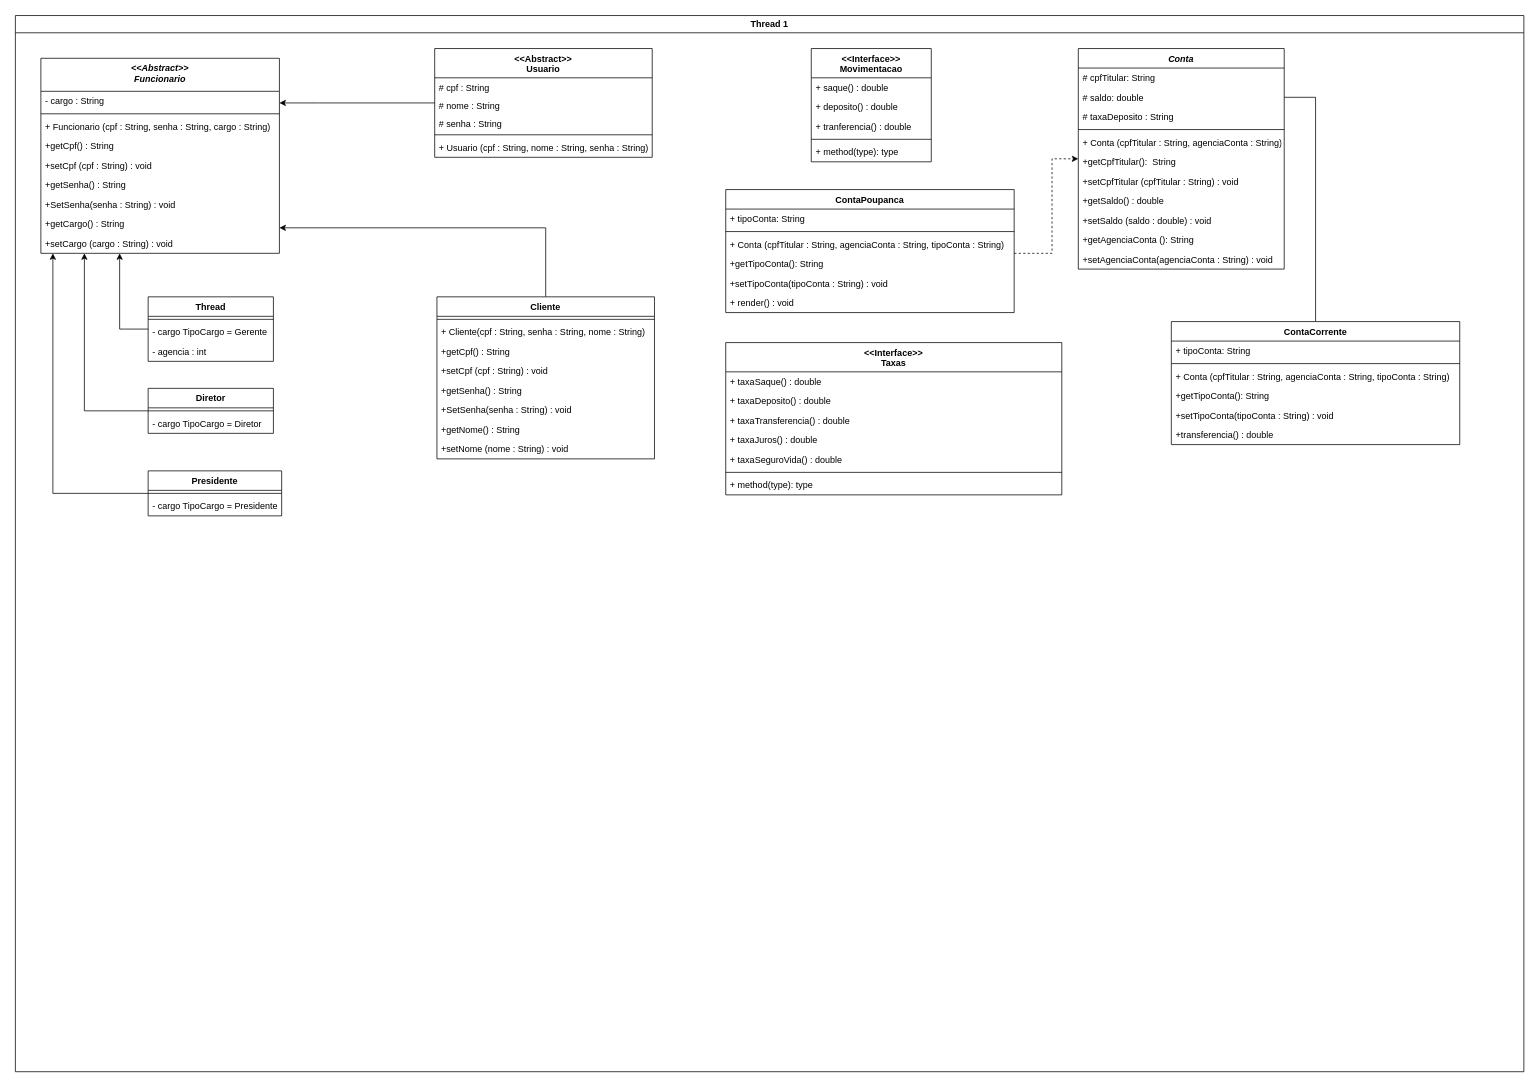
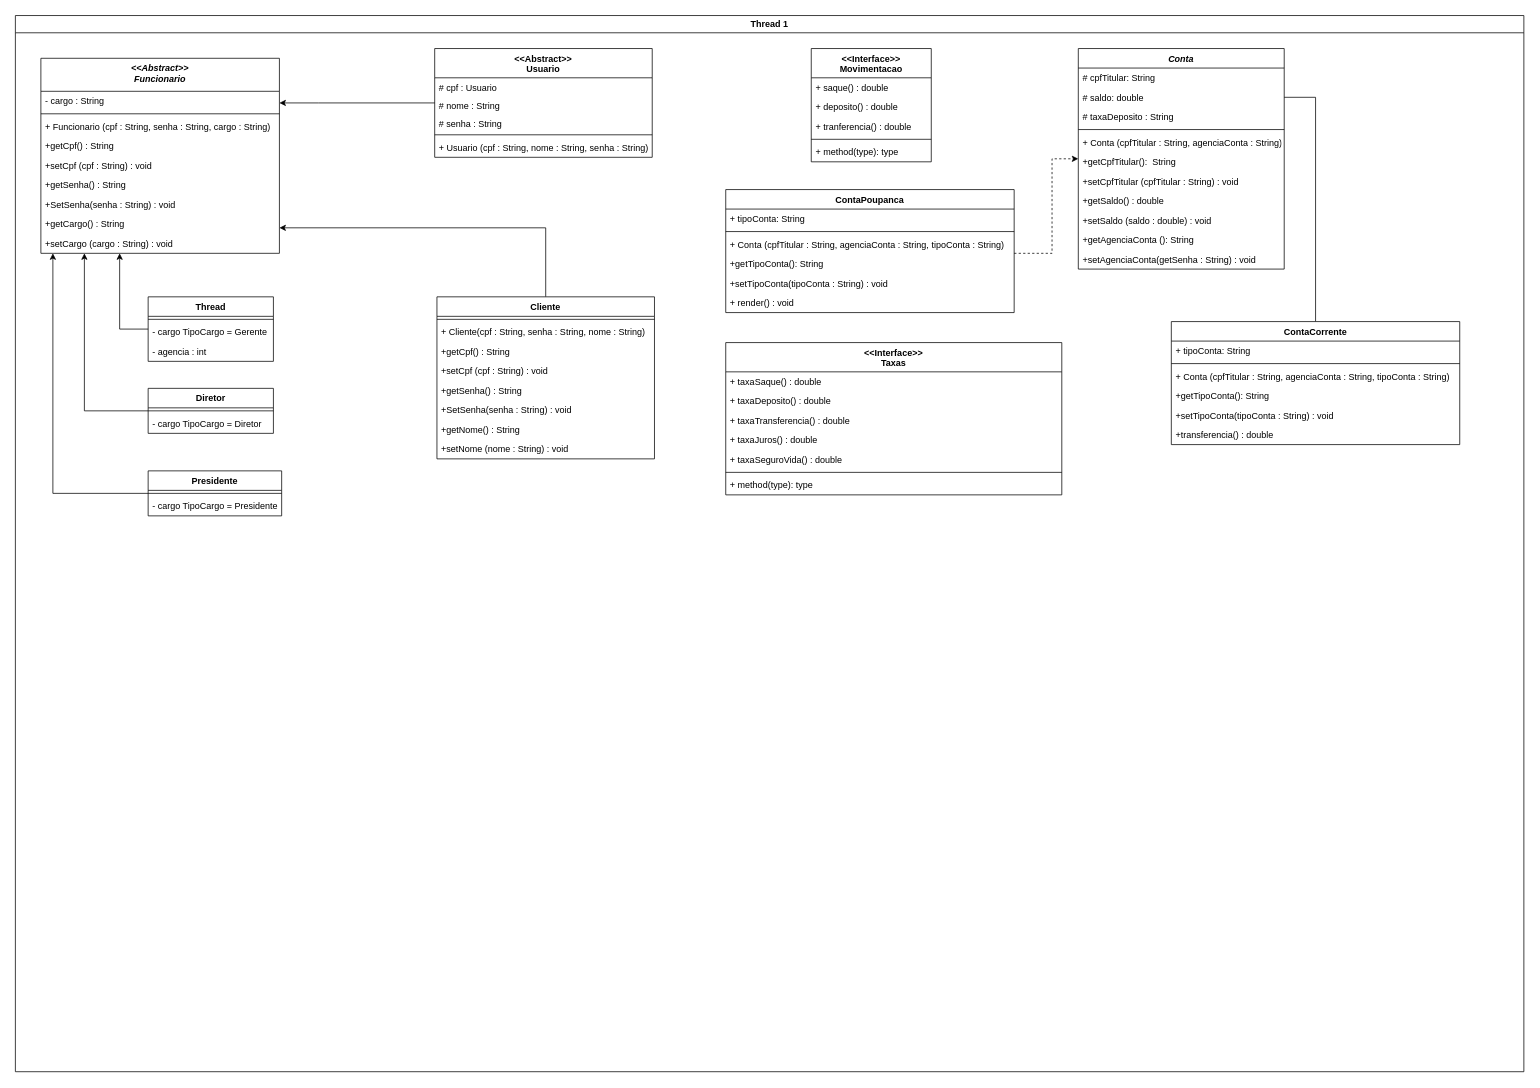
(468, 88) -> (471, 88)
(1186, 260) -> (1178, 260)
